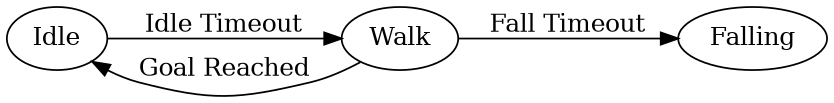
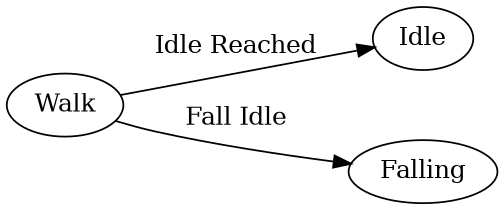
(568, 25) -> (236, 118)
(216, 39) -> none
(225, 69) -> (236, 46)
